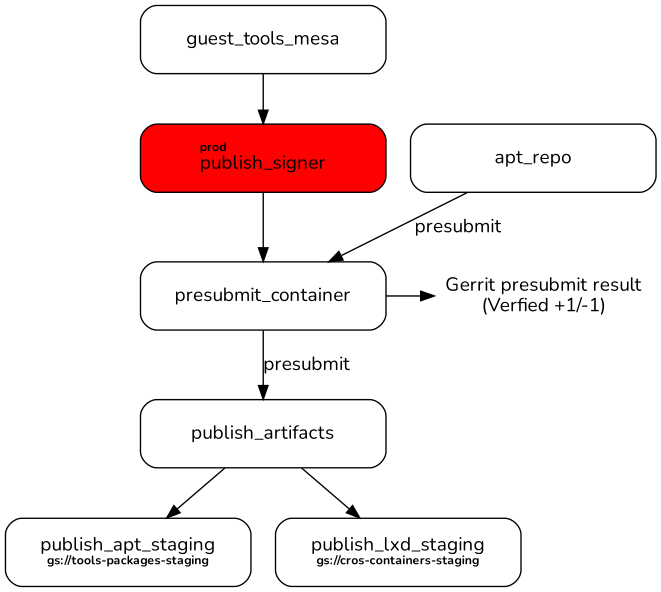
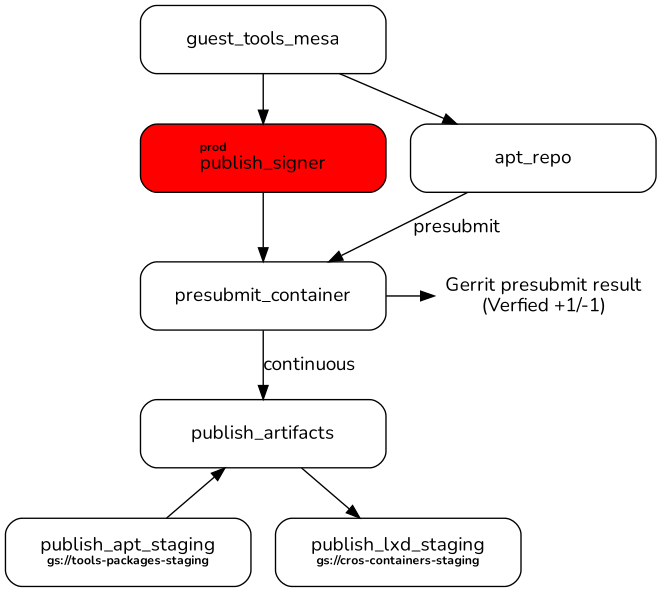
none -> (392, 96)
(307, 365) -> (310, 365)
(201, 488) -> (190, 498)
